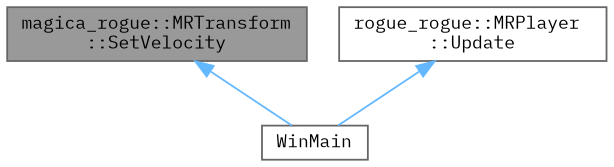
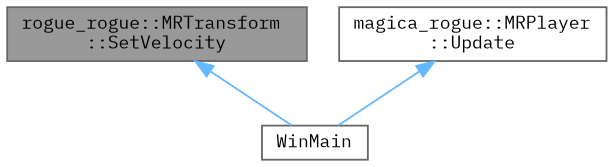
(157, 34) -> (157, 34)
(473, 34) -> (473, 34)
